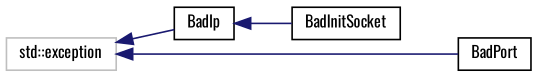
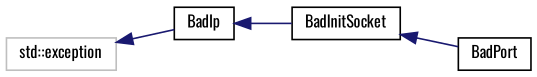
(296, 54) -> (437, 42)
